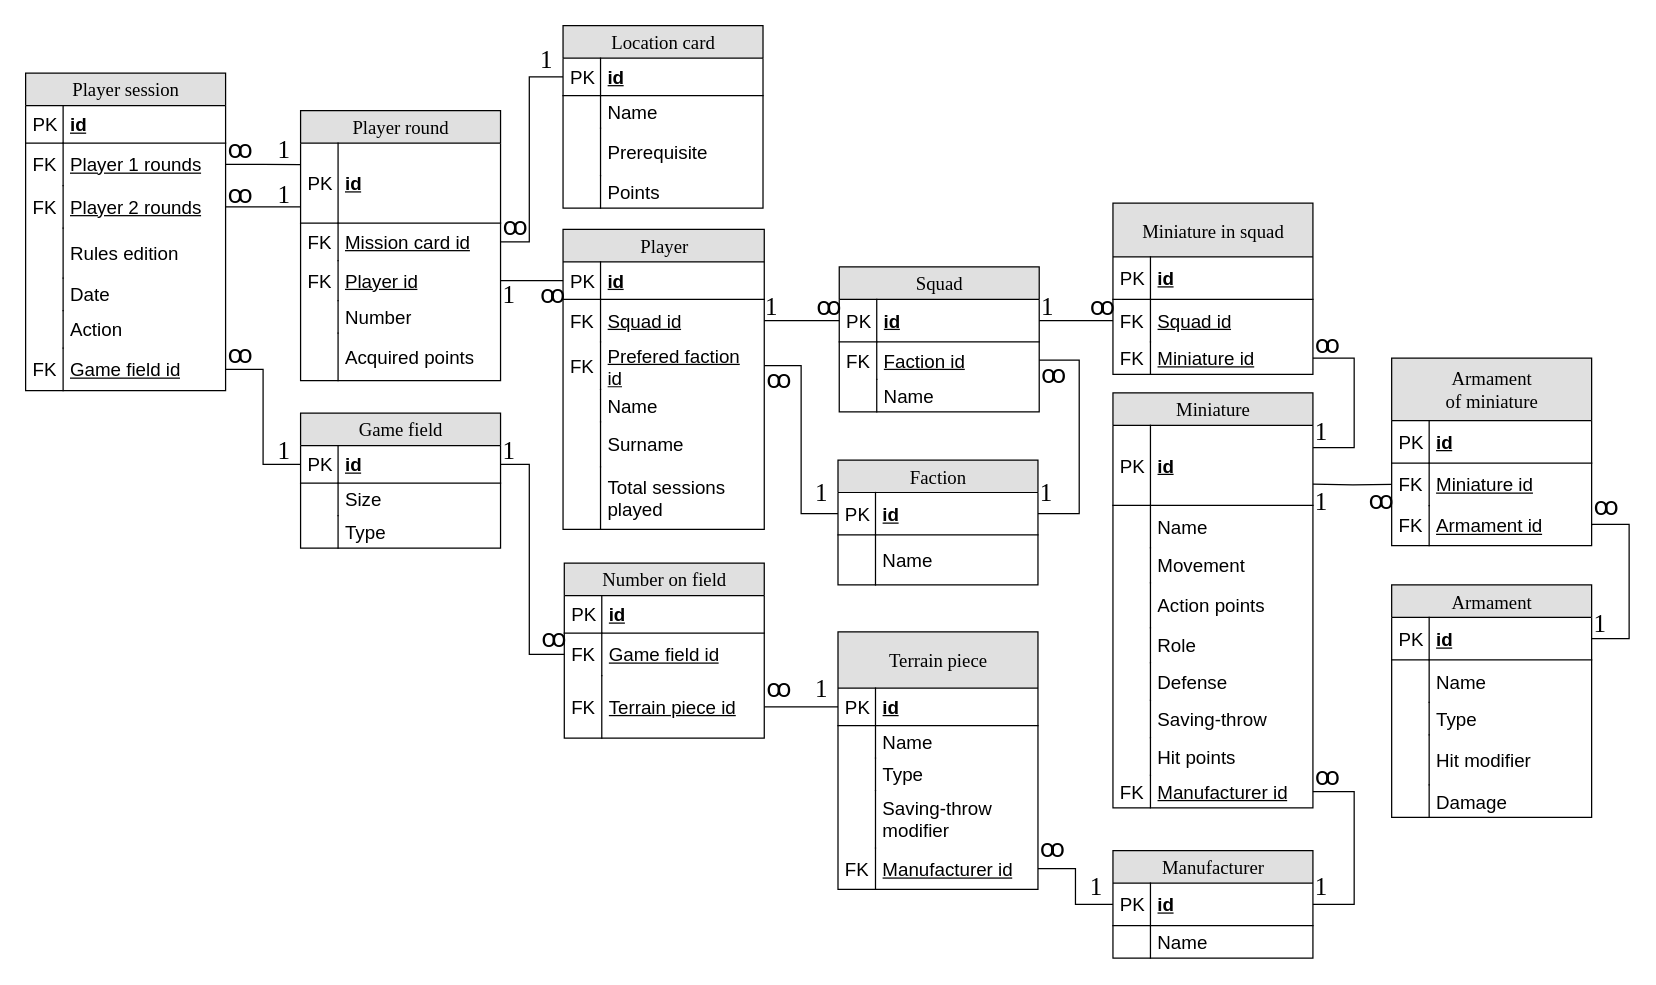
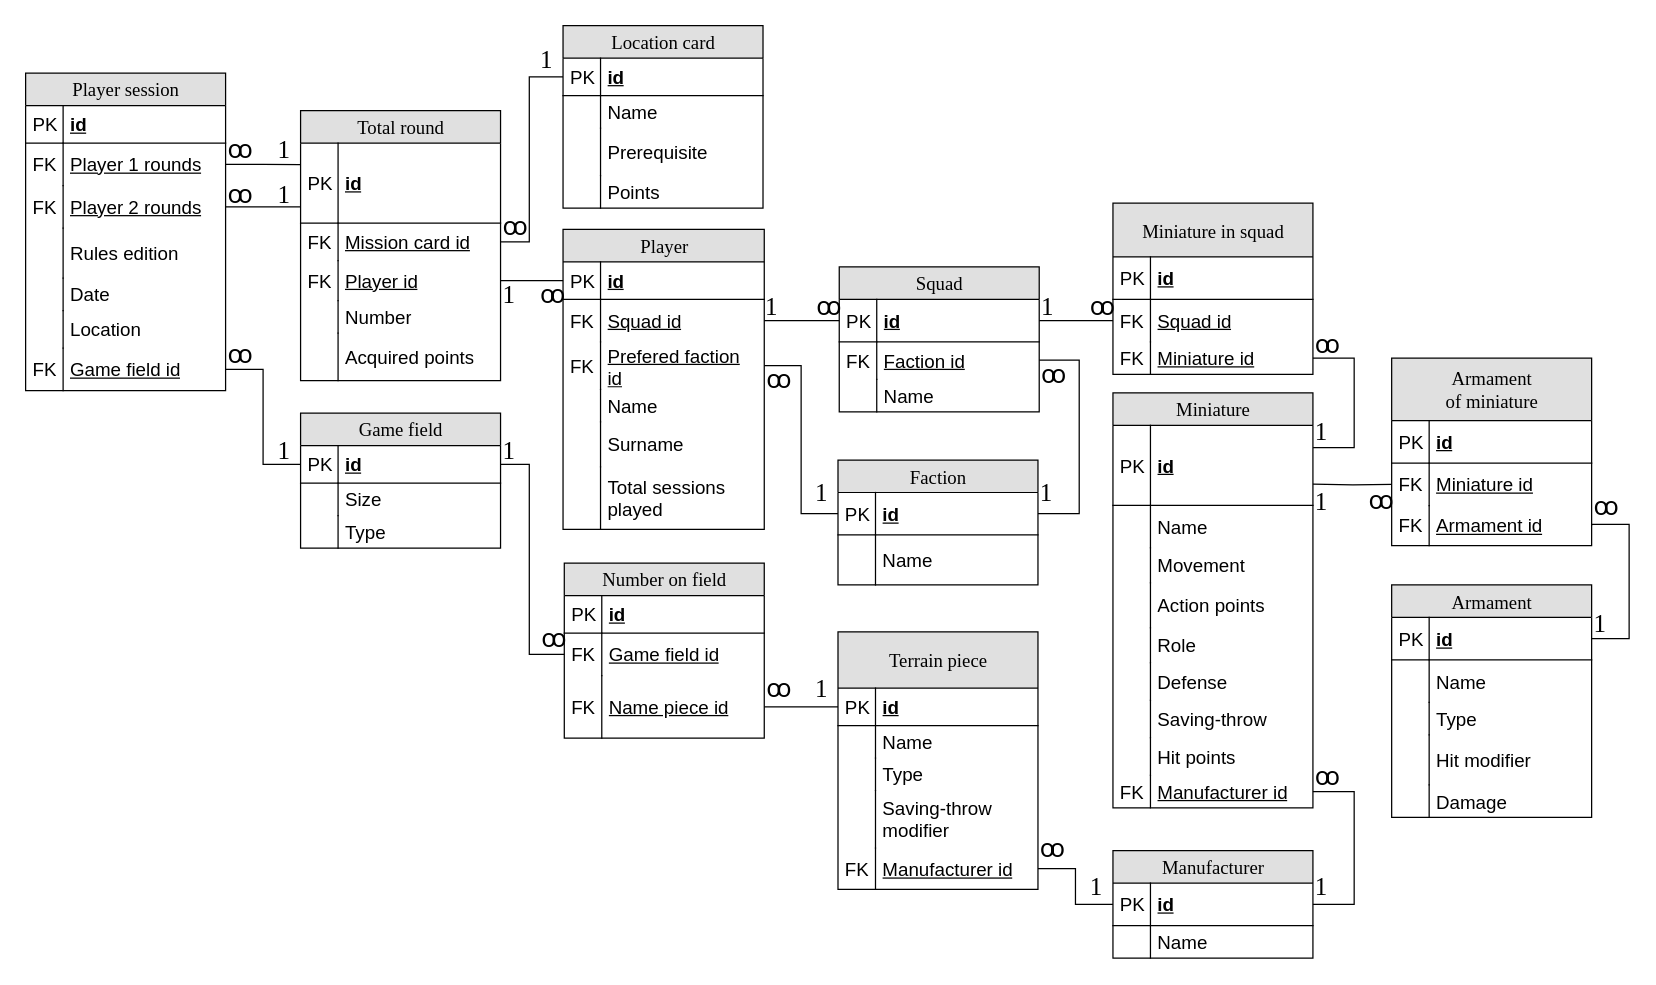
(401, 127) -> (401, 127)
(100, 329) -> (110, 329)
(681, 707) -> (668, 707)
